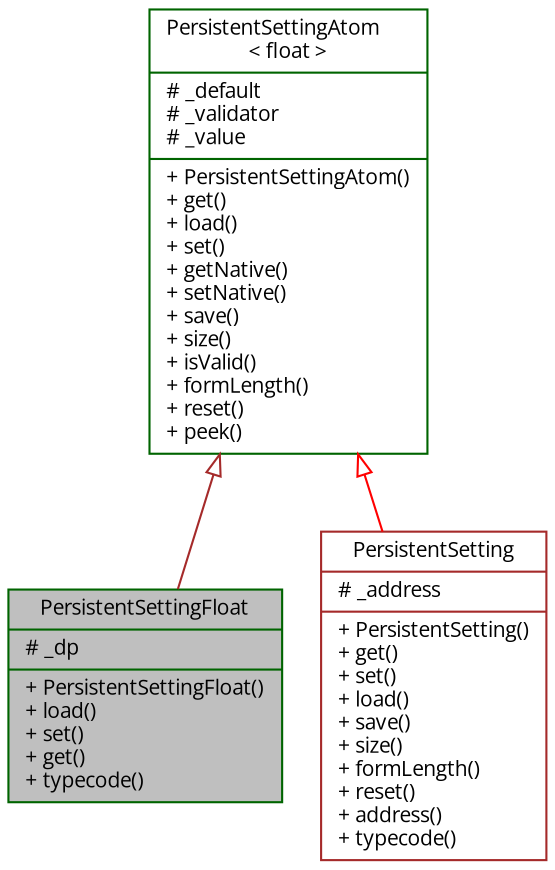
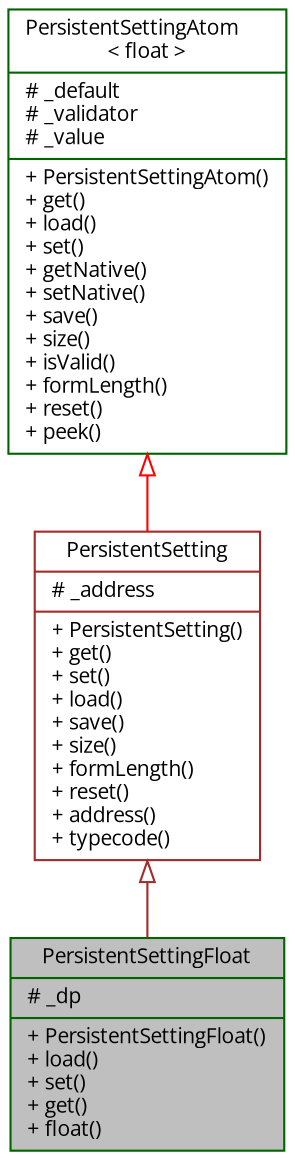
(196, 532) -> (147, 910)
(85, 781) -> (65, 1130)
